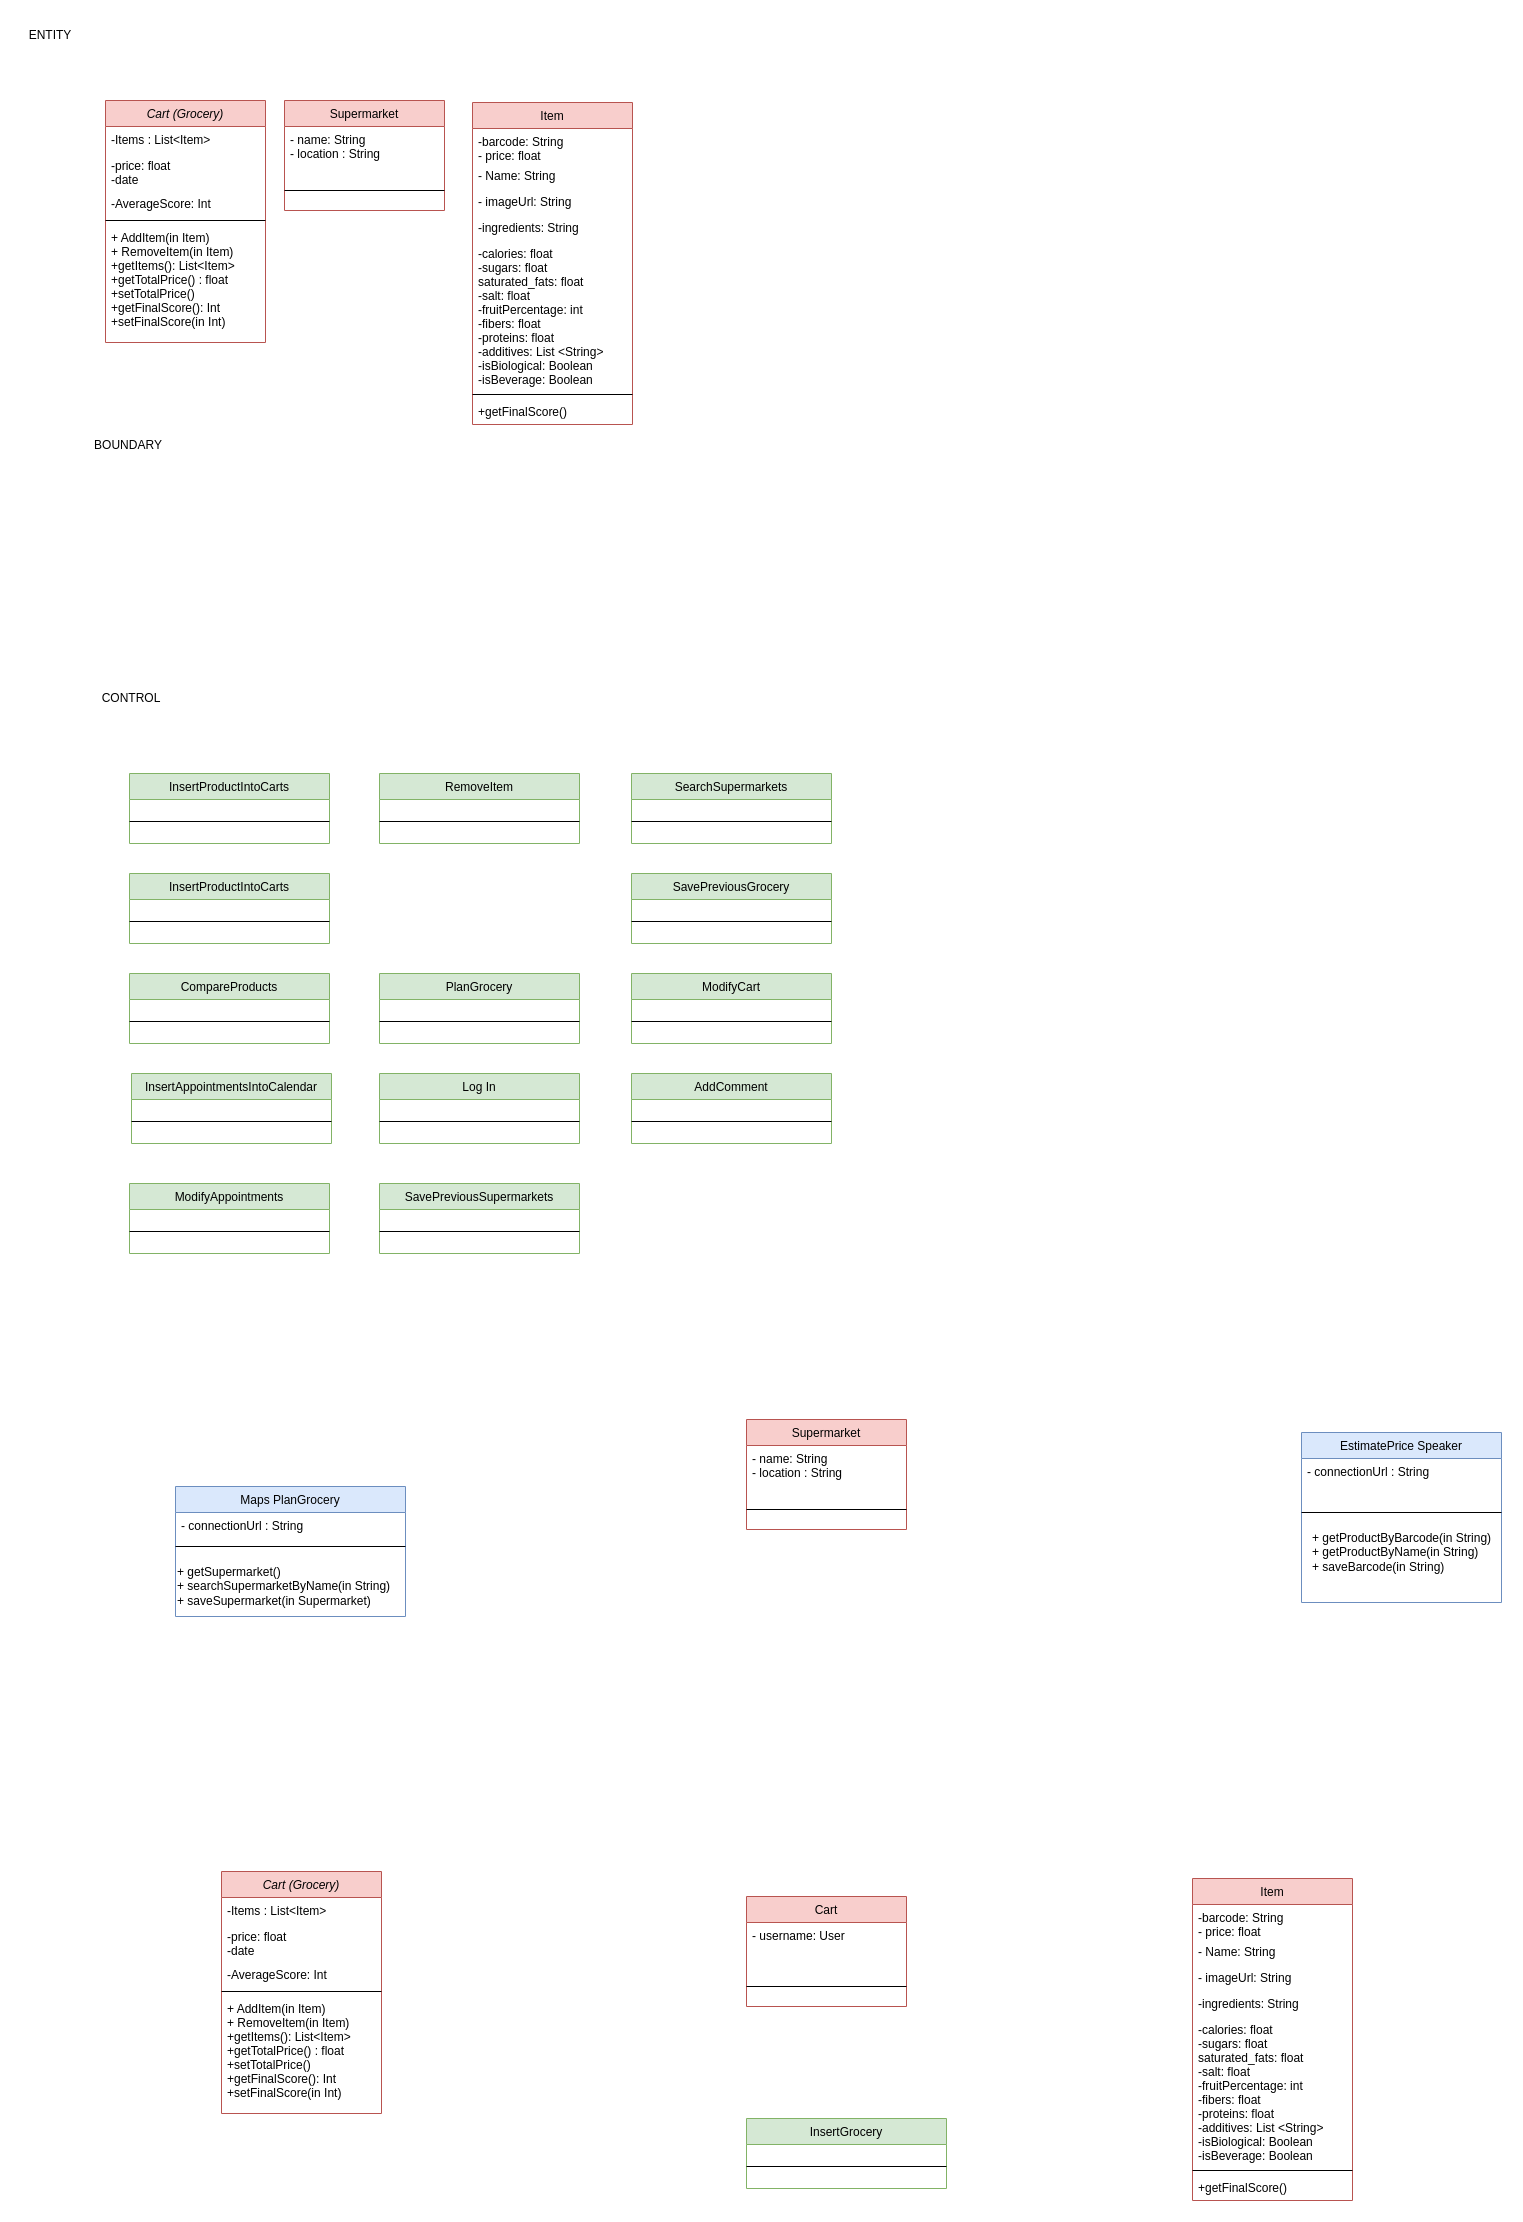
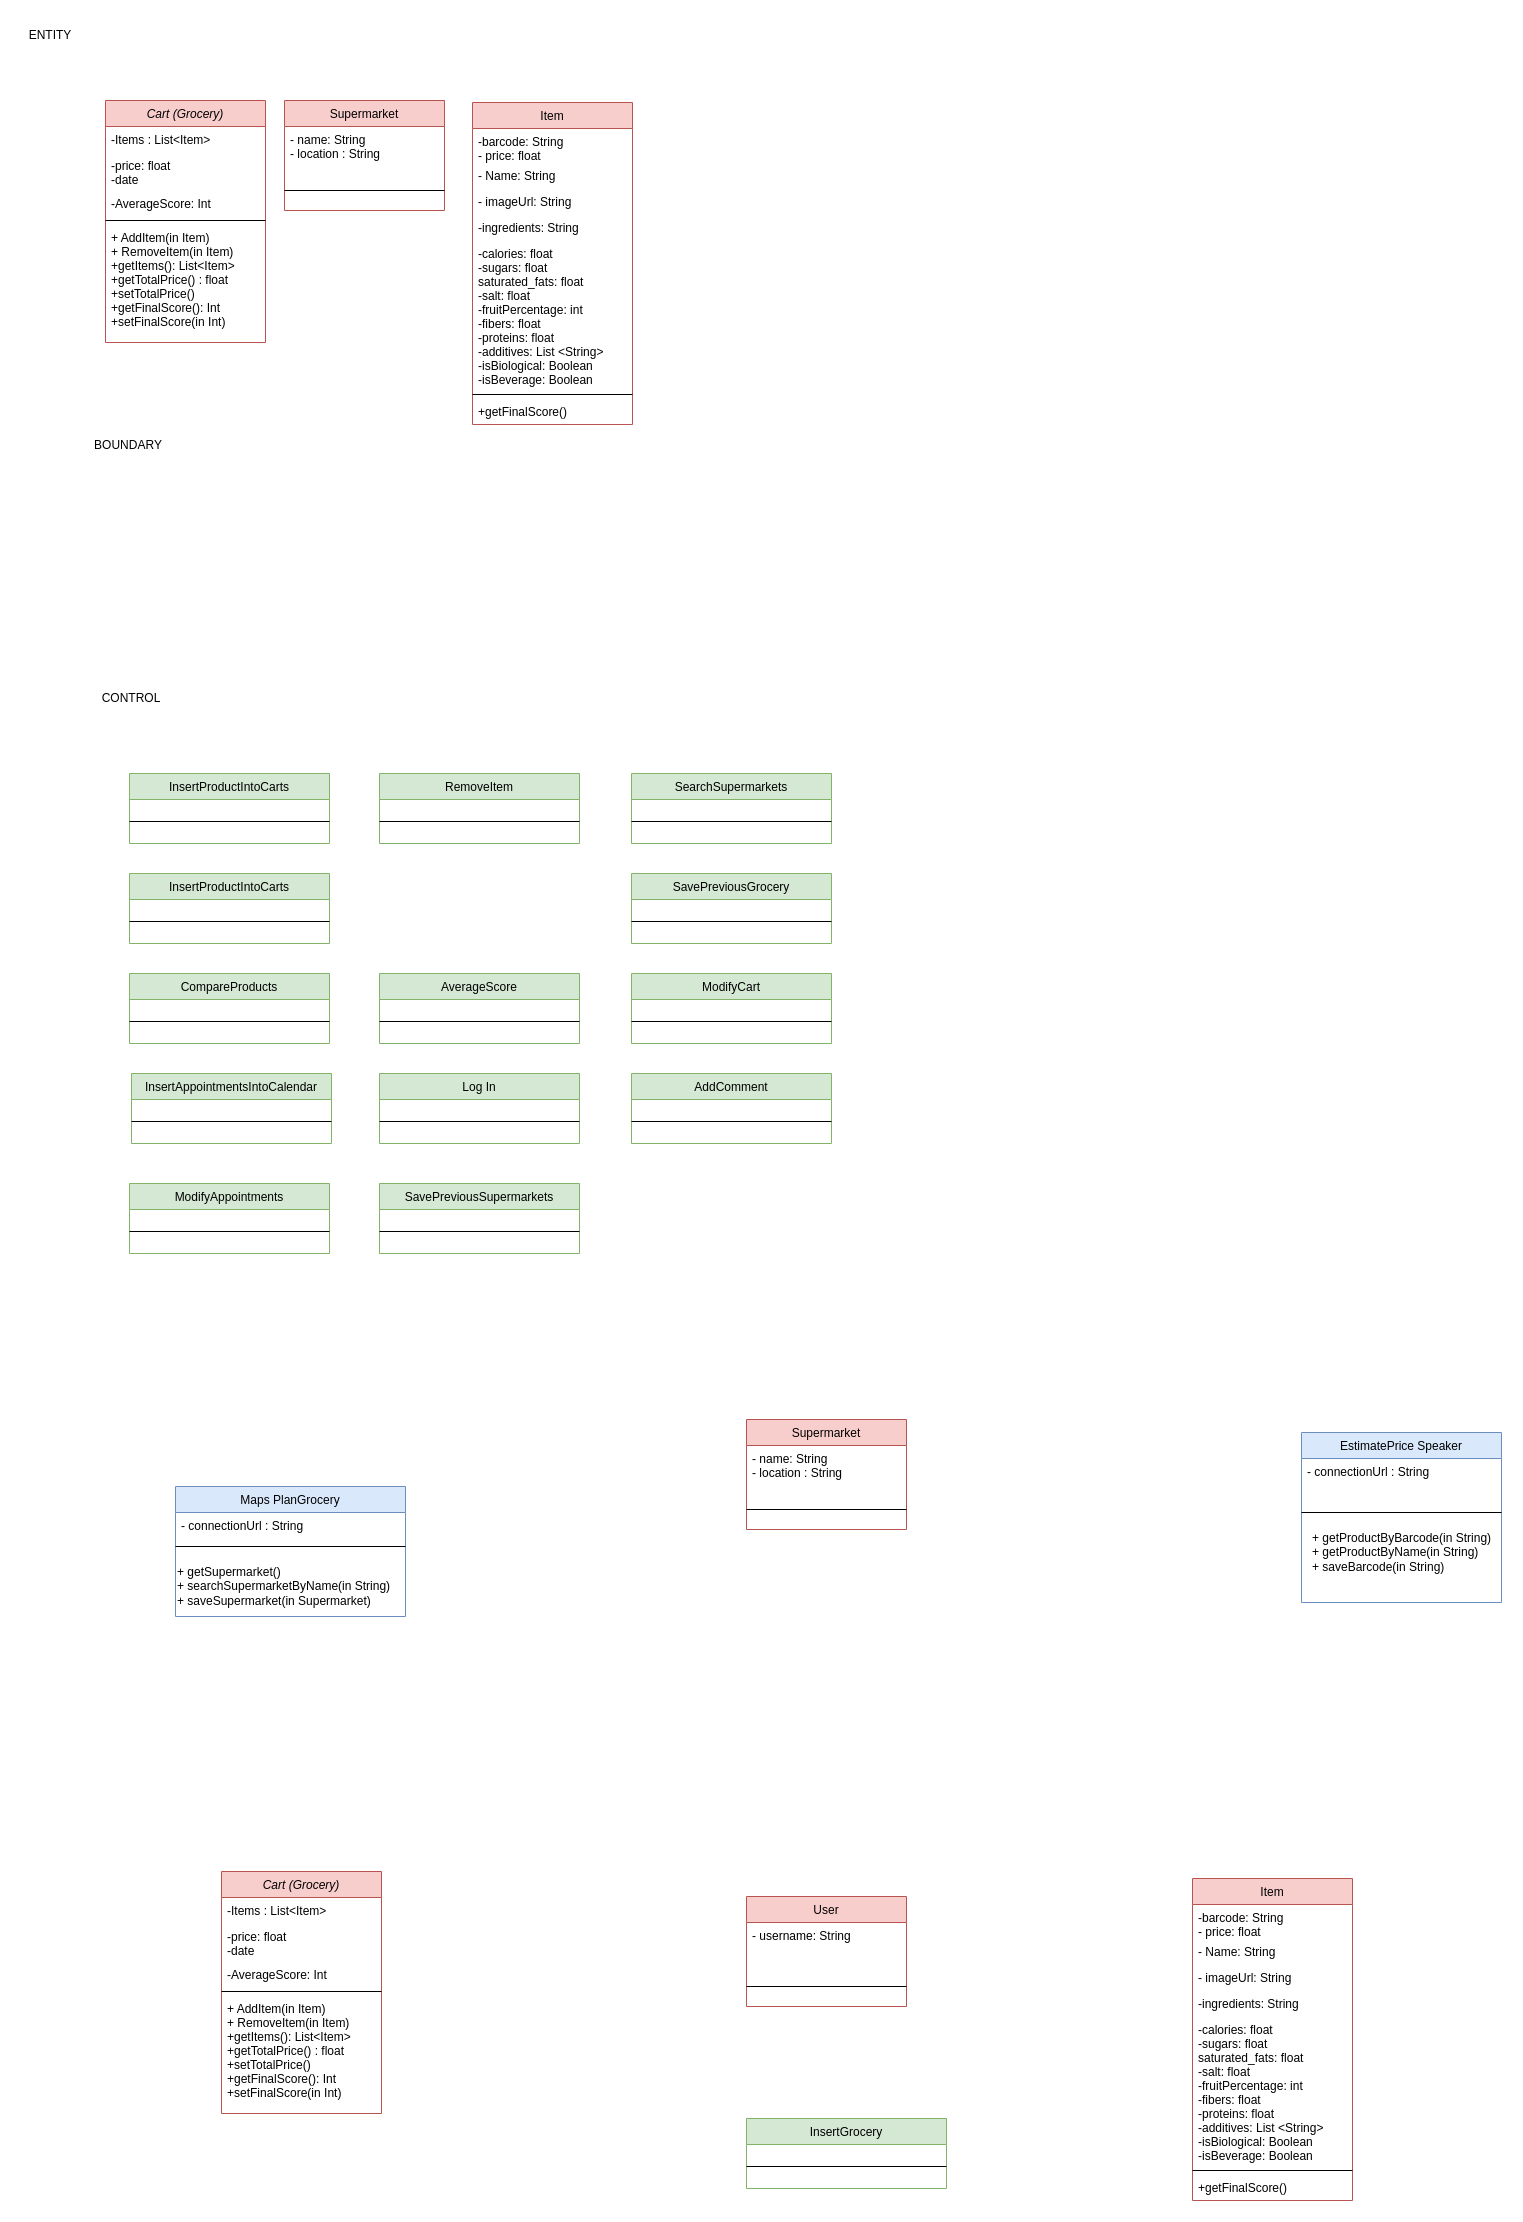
(479, 987) -> (479, 987)
(826, 1910) -> (826, 1910)
(801, 1936) -> (806, 1936)
